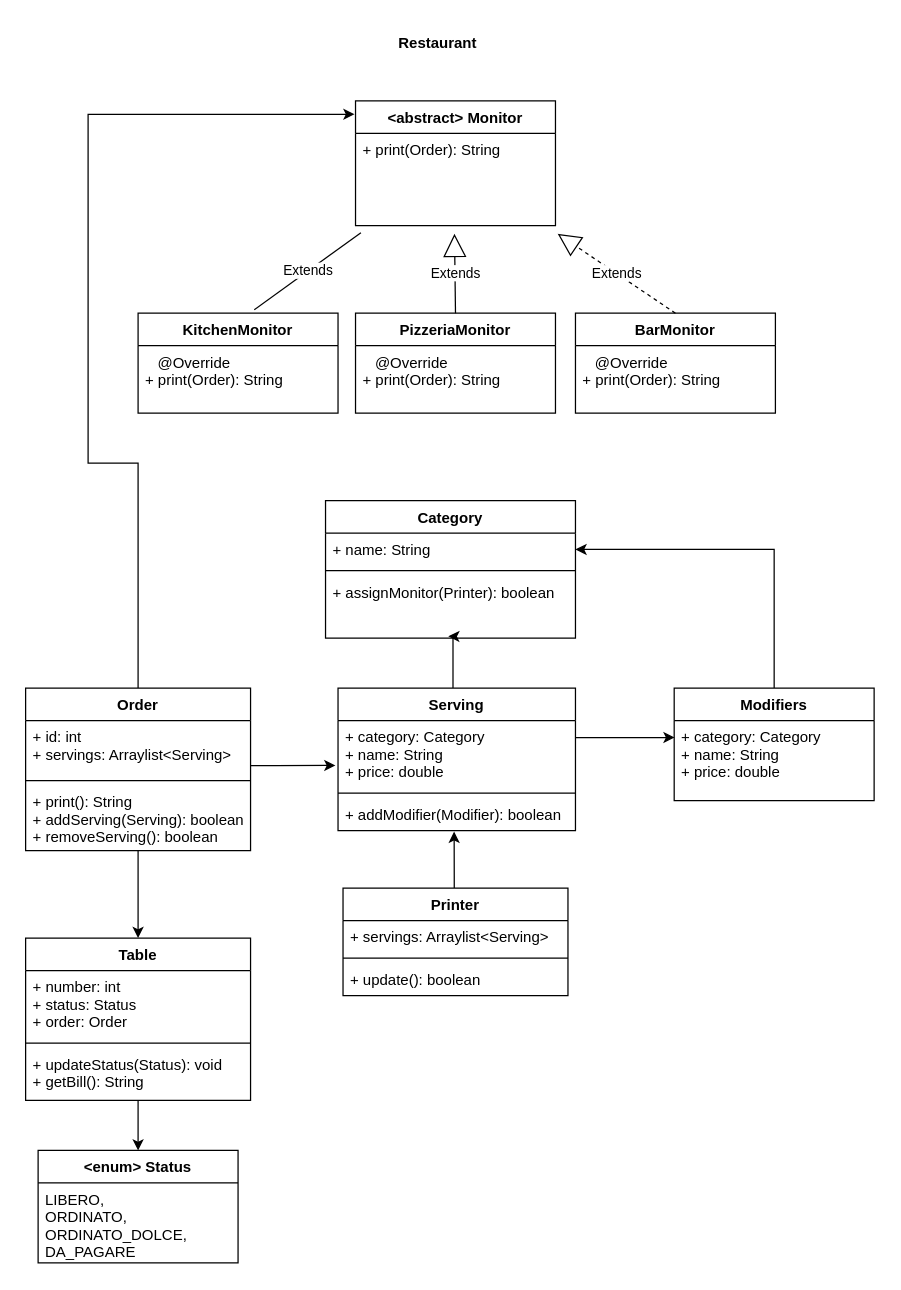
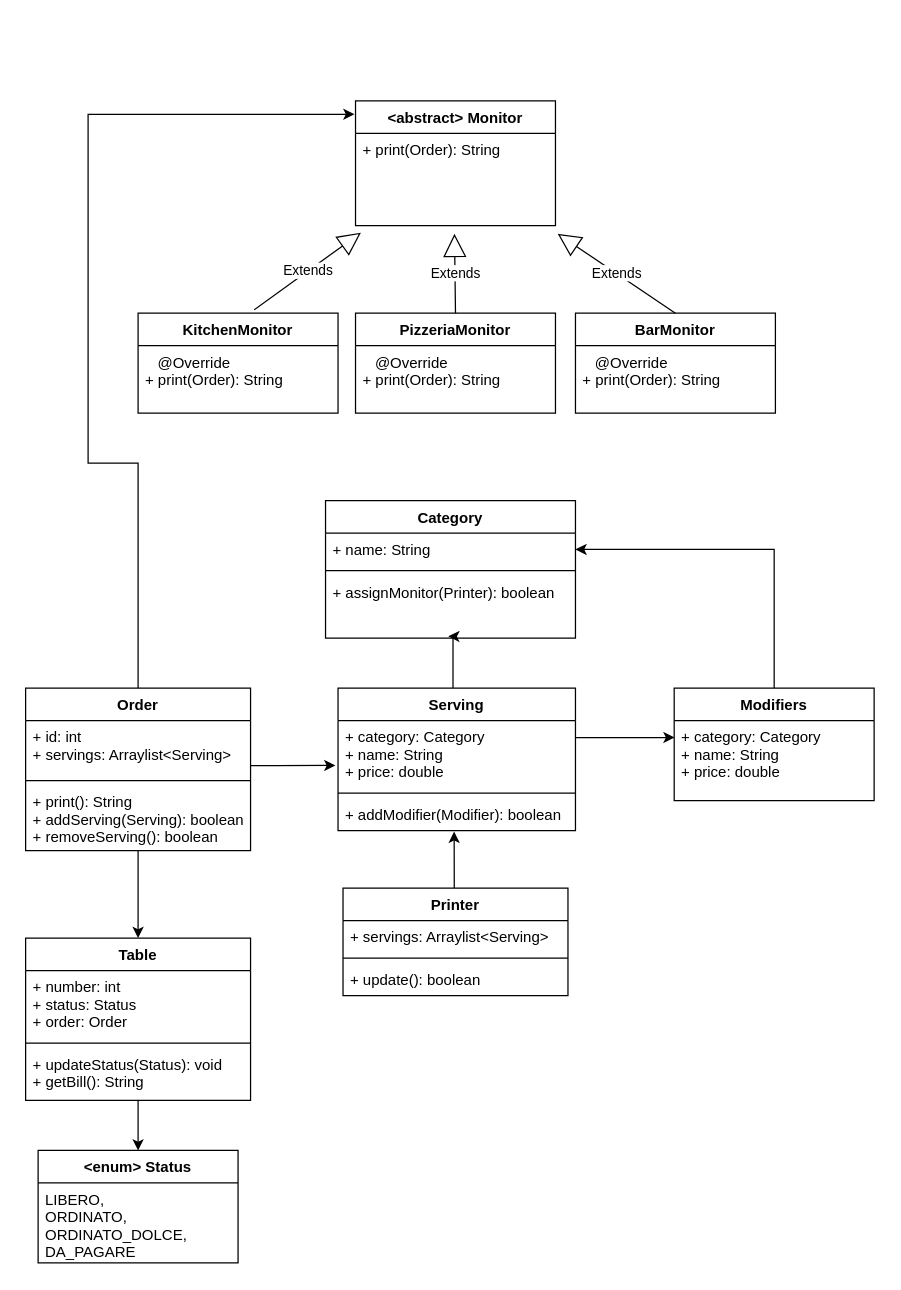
(438, 42) -> none
(350, 240) -> (342, 246)
(650, 296) -> (650, 296)
